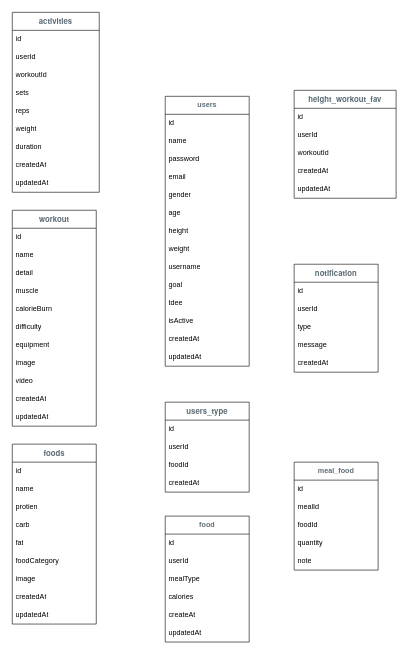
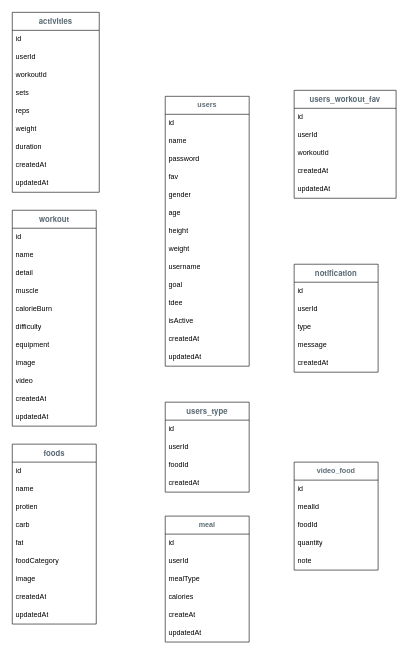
(345, 99) -> (345, 99)
(177, 177) -> (175, 177)
(336, 471) -> (336, 471)
(207, 525) -> (207, 525)
